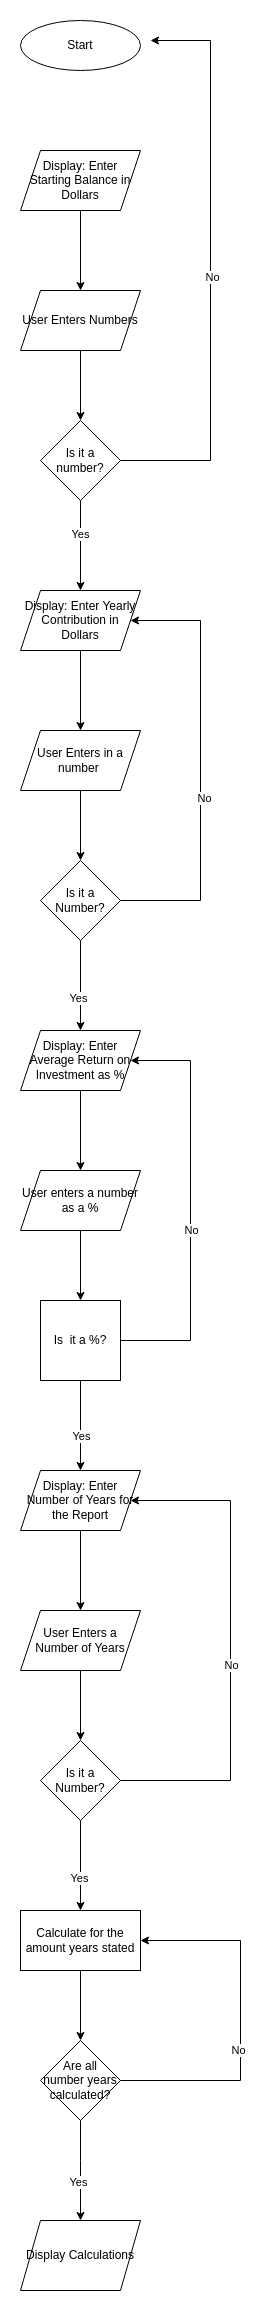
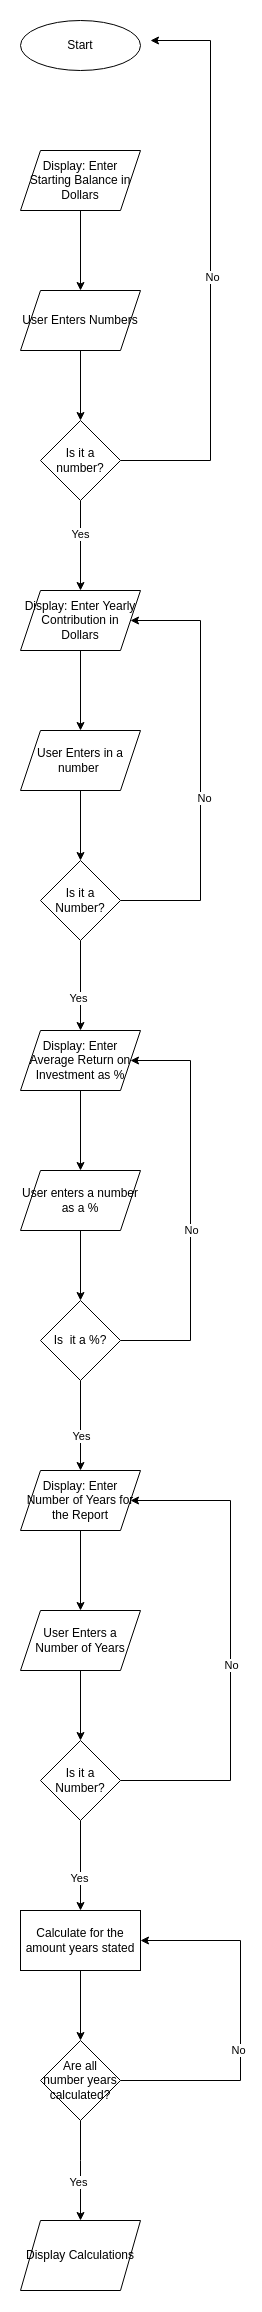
(81, 1341) -> (81, 1341)
